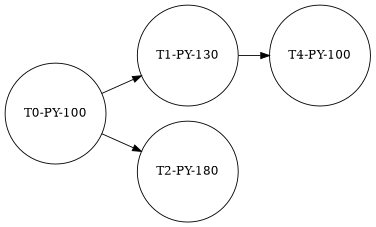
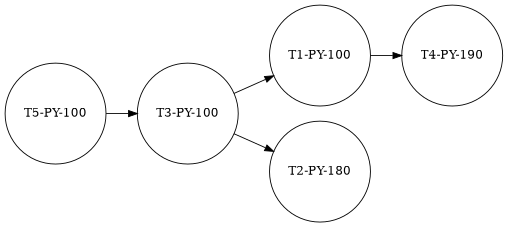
(188, 56) -> (320, 56)
(320, 56) -> (452, 56)
(56, 114) -> (188, 114)
none -> (56, 114)
